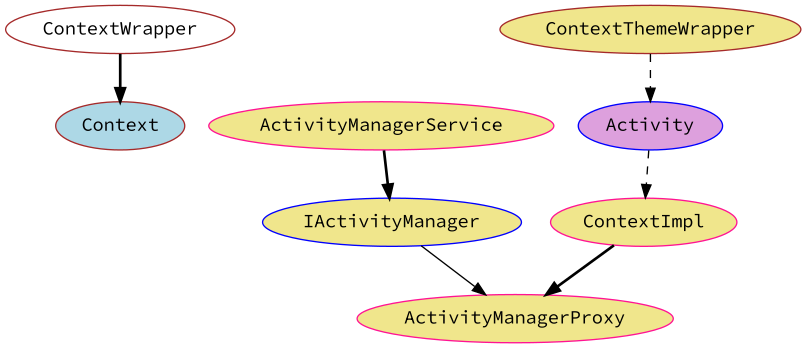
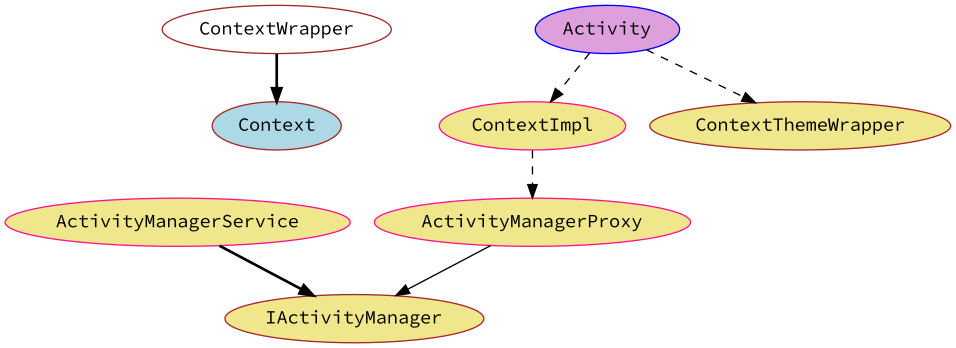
(650, 71) -> (695, 73)
(392, 222) -> (354, 319)
(448, 266) -> (449, 267)
(586, 266) -> (532, 167)
